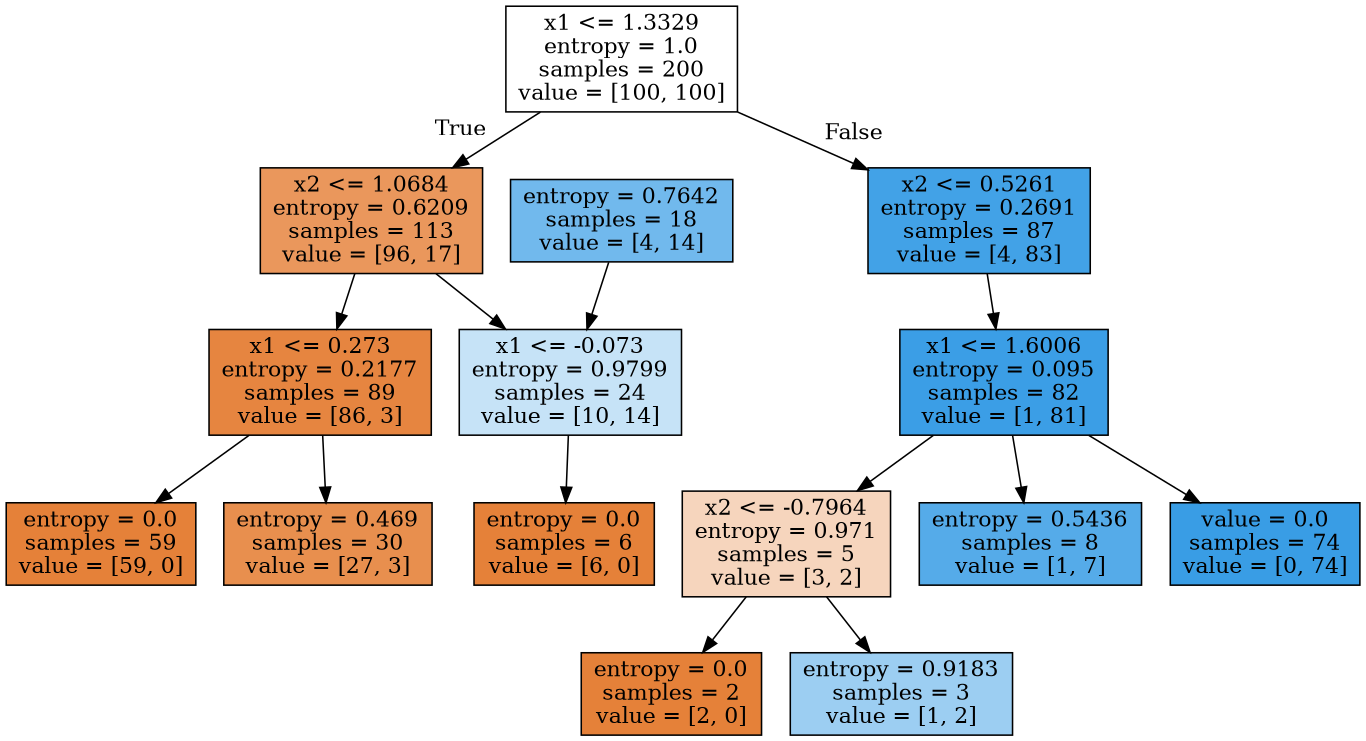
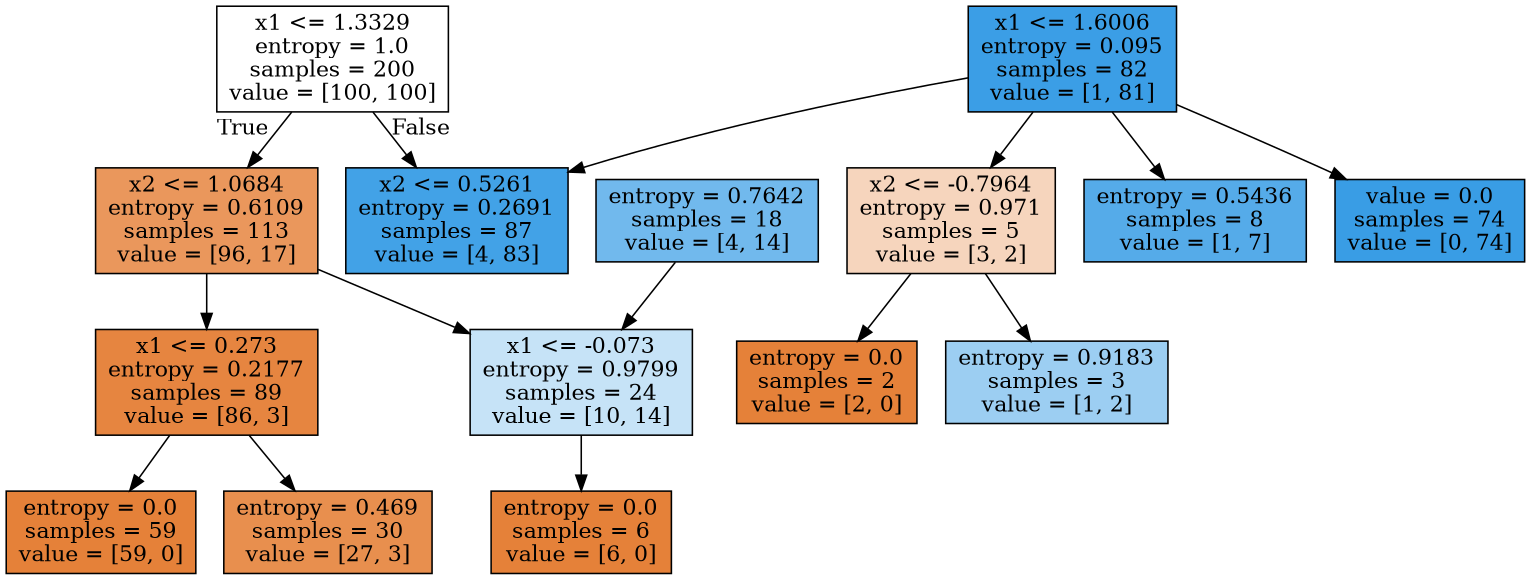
(371, 221) -> (207, 221)
(990, 294) -> (775, 117)
